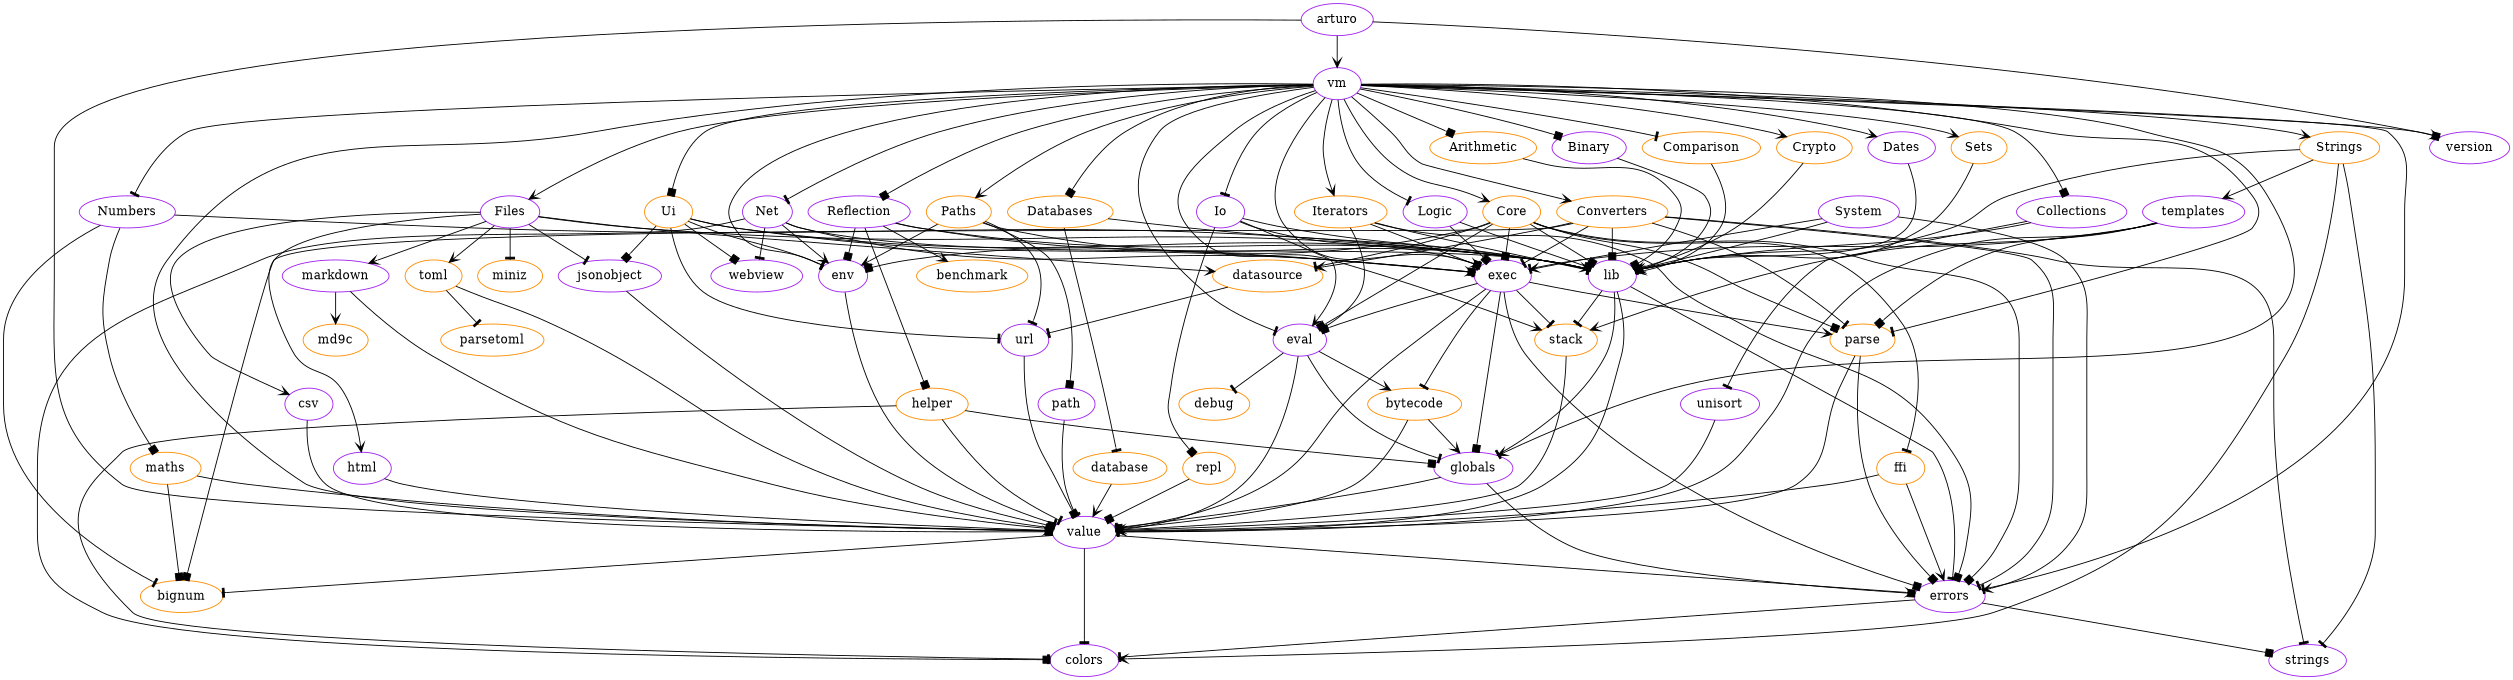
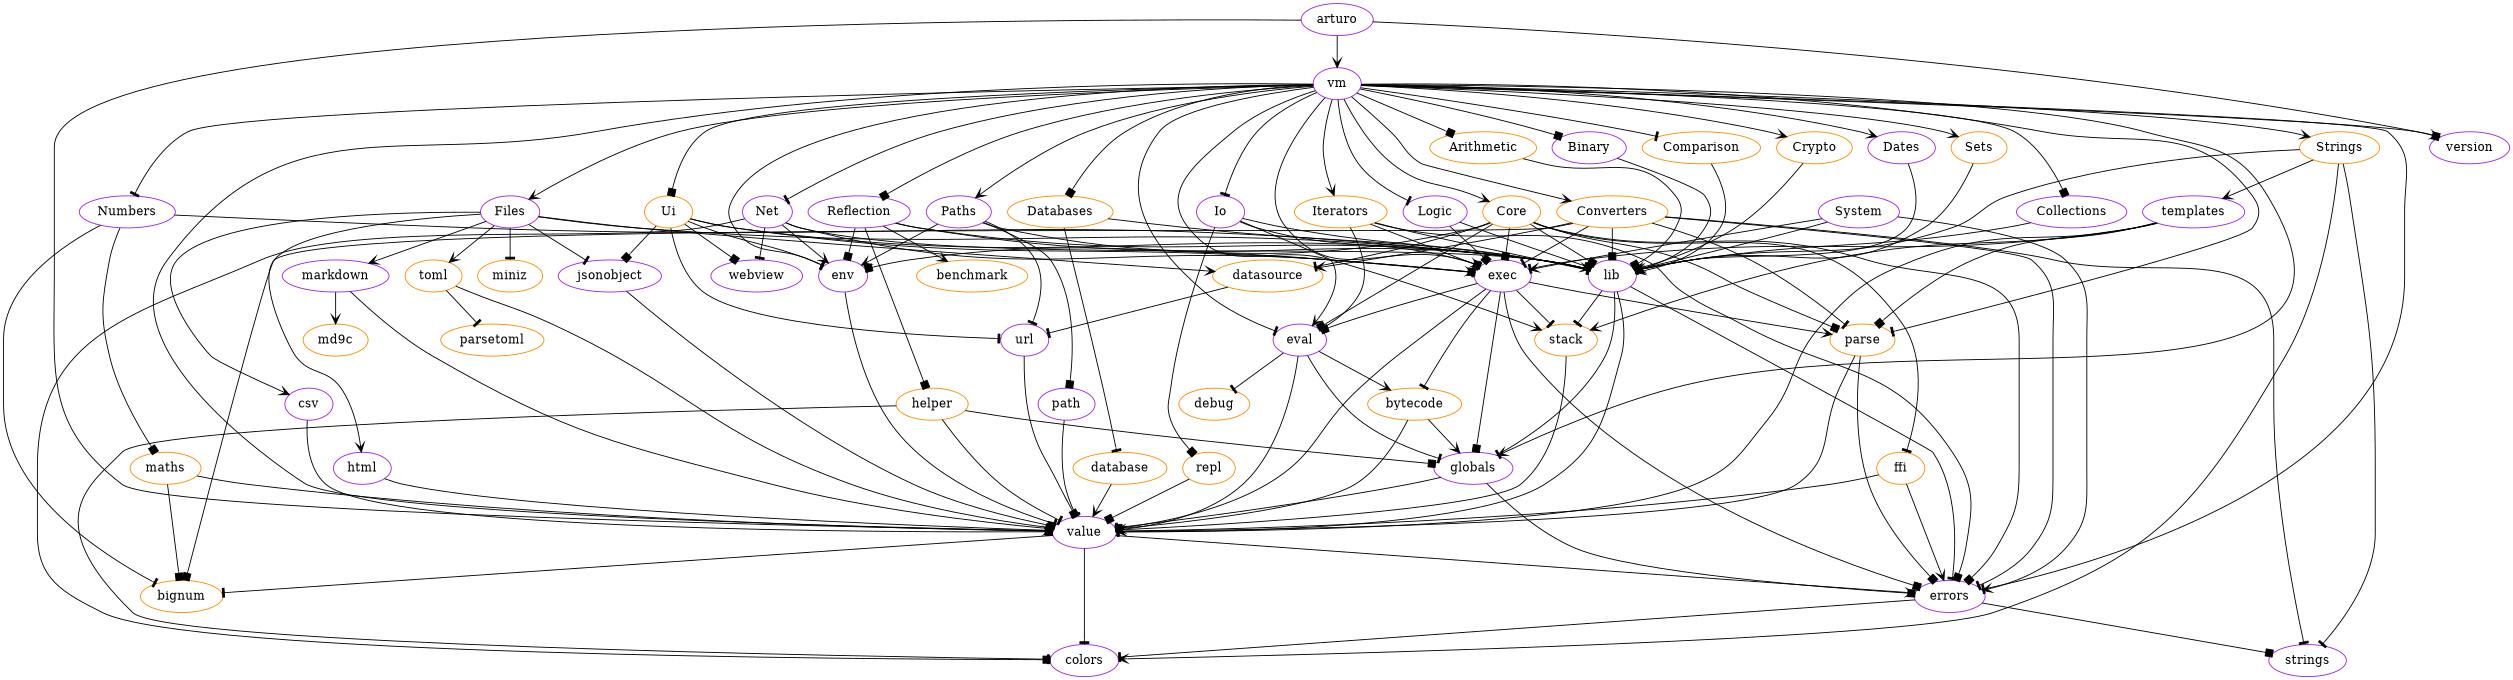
(959, 212) -> (959, 212)
(1720, 404) -> none
